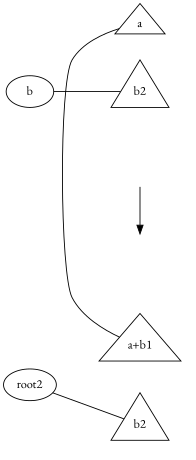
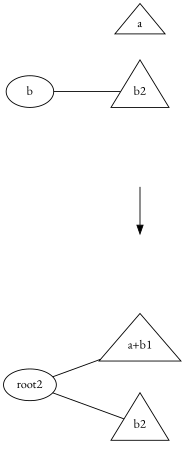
(62, 181) -> (77, 368)
